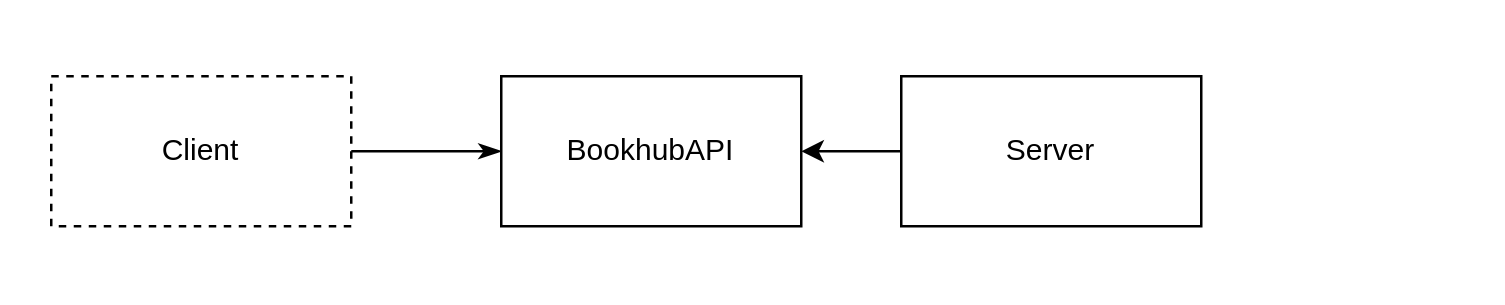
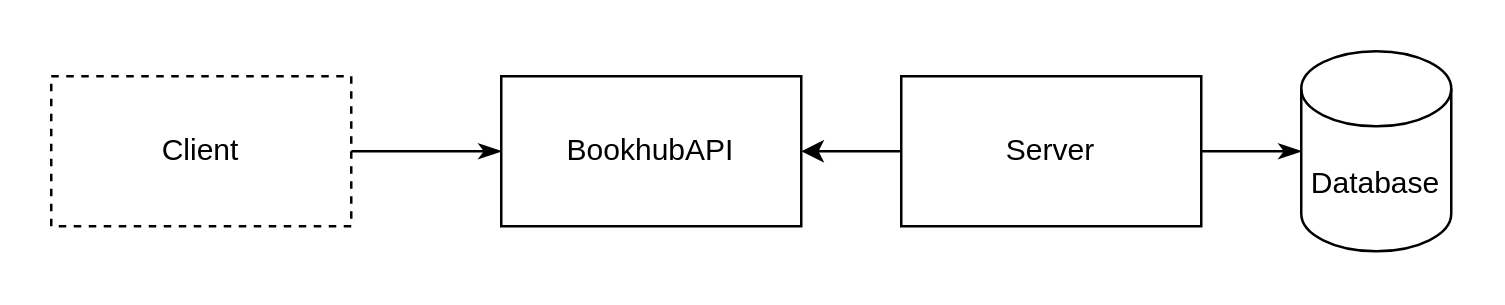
none -> (1243, 151)
none -> (1376, 151)
